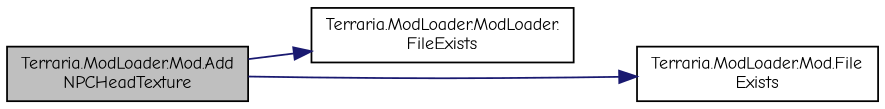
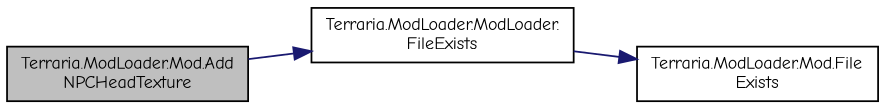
(434, 78) -> (596, 54)
